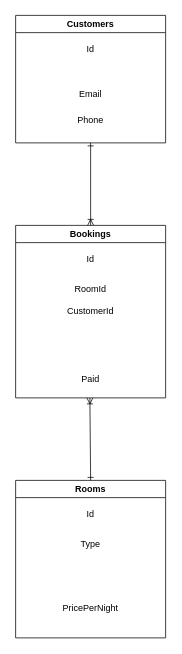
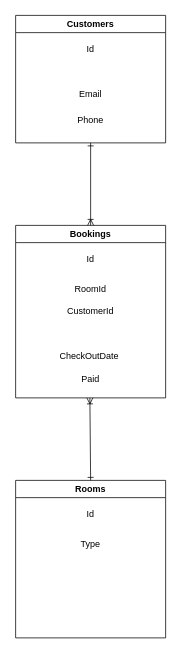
none -> (90, 357)
(90, 608) -> none
